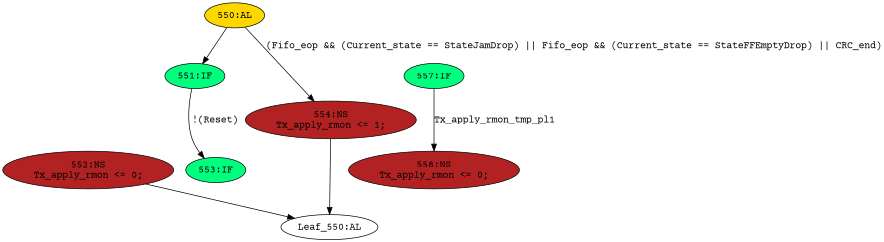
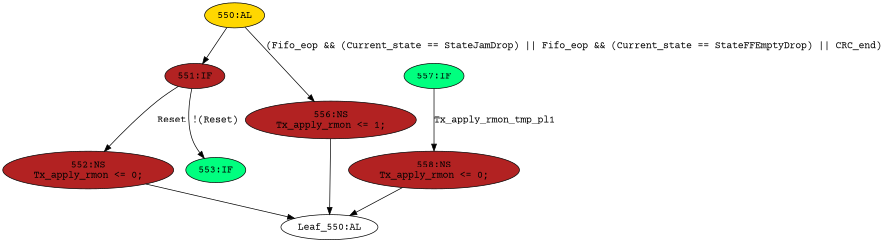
(195, 76) -> (195, 76)
none -> (142, 114)
(331, 120) -> (331, 120)
none -> (379, 200)
